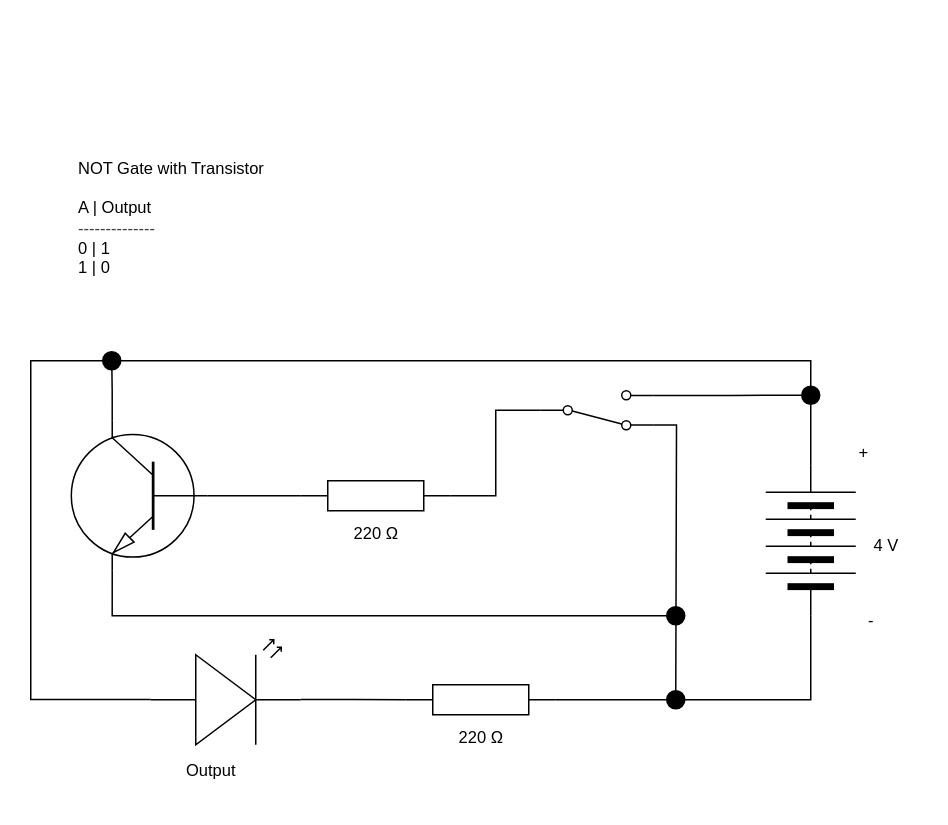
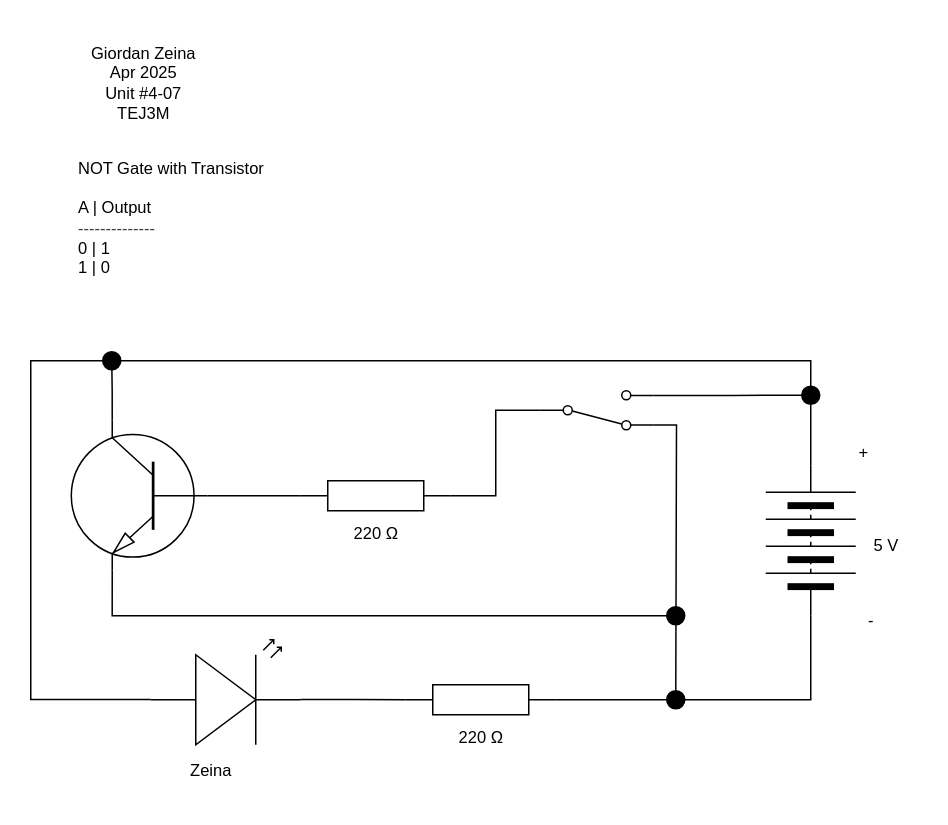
none -> (143, 83)
(887, 545) -> (887, 545)
(212, 770) -> (212, 770)
